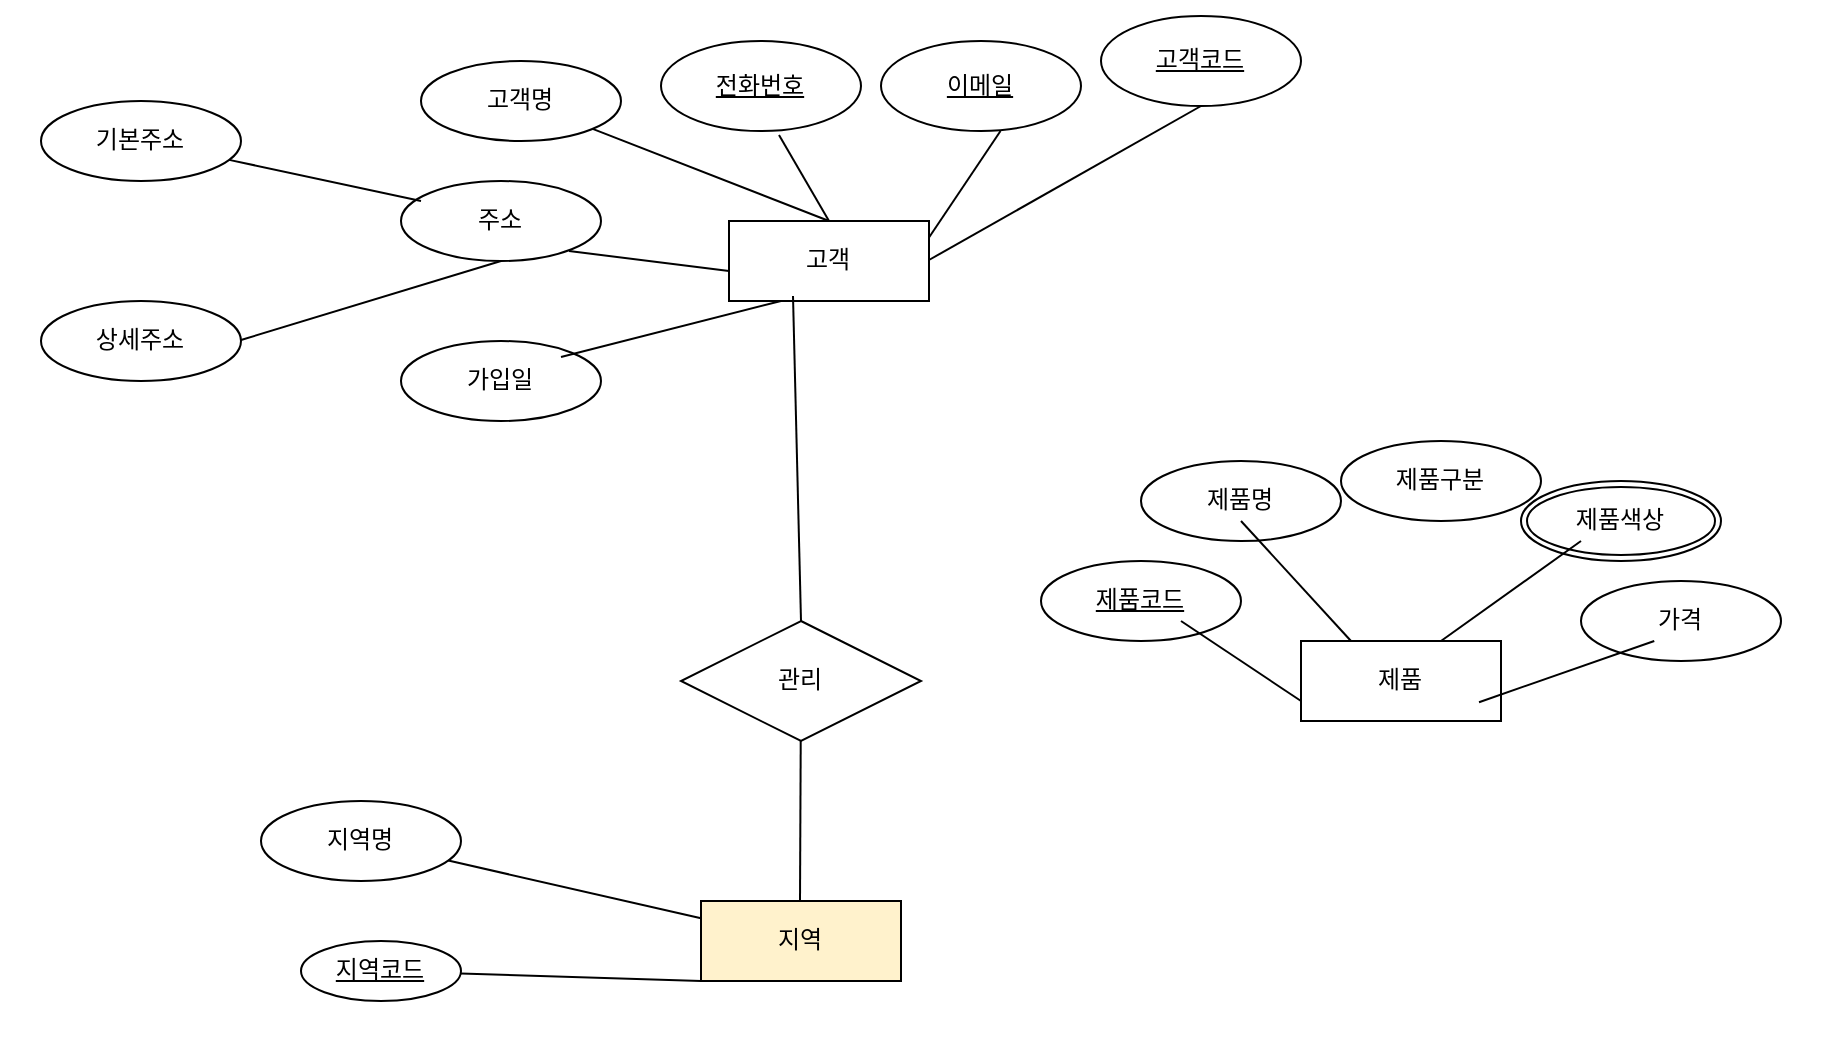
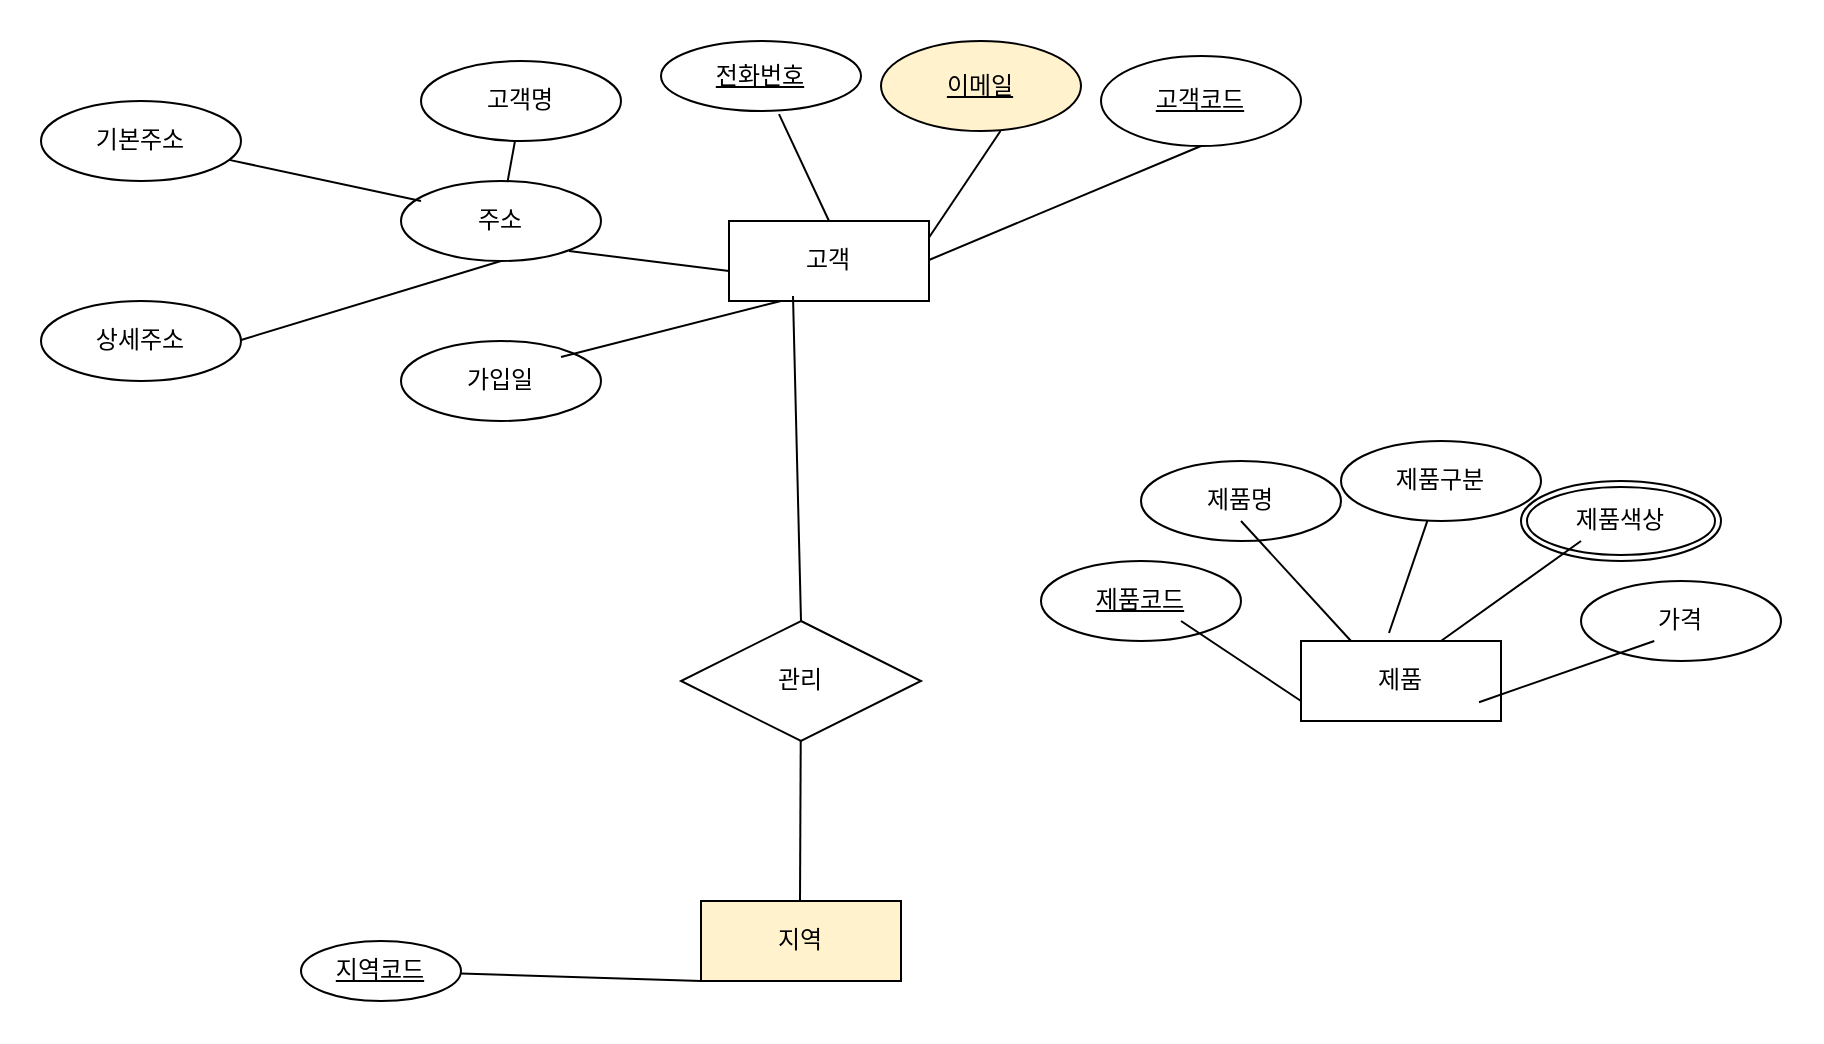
(1201, 61) -> (1201, 101)
(761, 86) -> (761, 76)
(981, 86) -> (981, 86)
(708, 174) -> (511, 161)
none -> (1408, 577)
(361, 841) -> none
(574, 889) -> none
